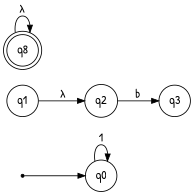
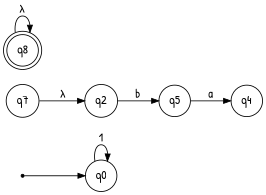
(23, 101) -> (23, 101)
(175, 101) -> (175, 101)
none -> (247, 101)
